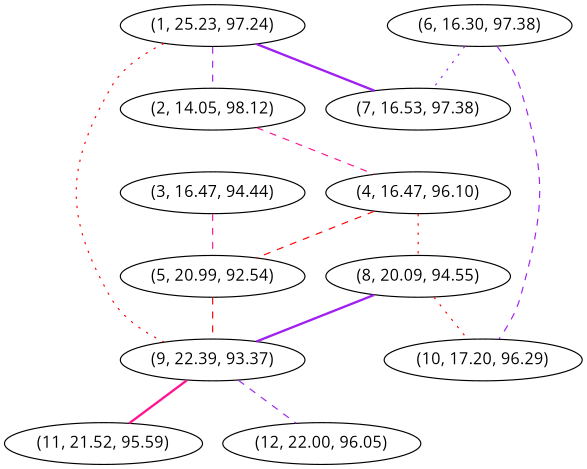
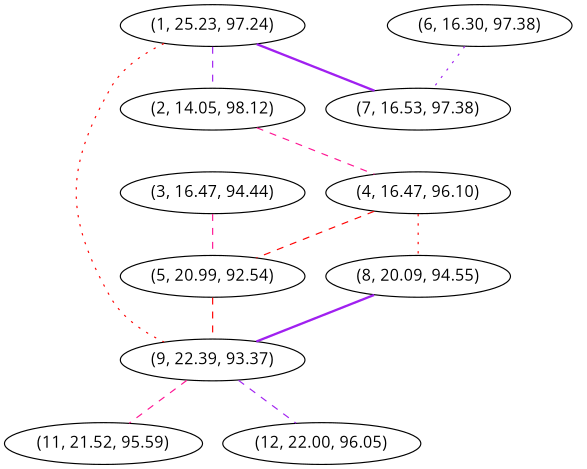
(483, 360) -> none
(158, 402) -> (158, 402)
